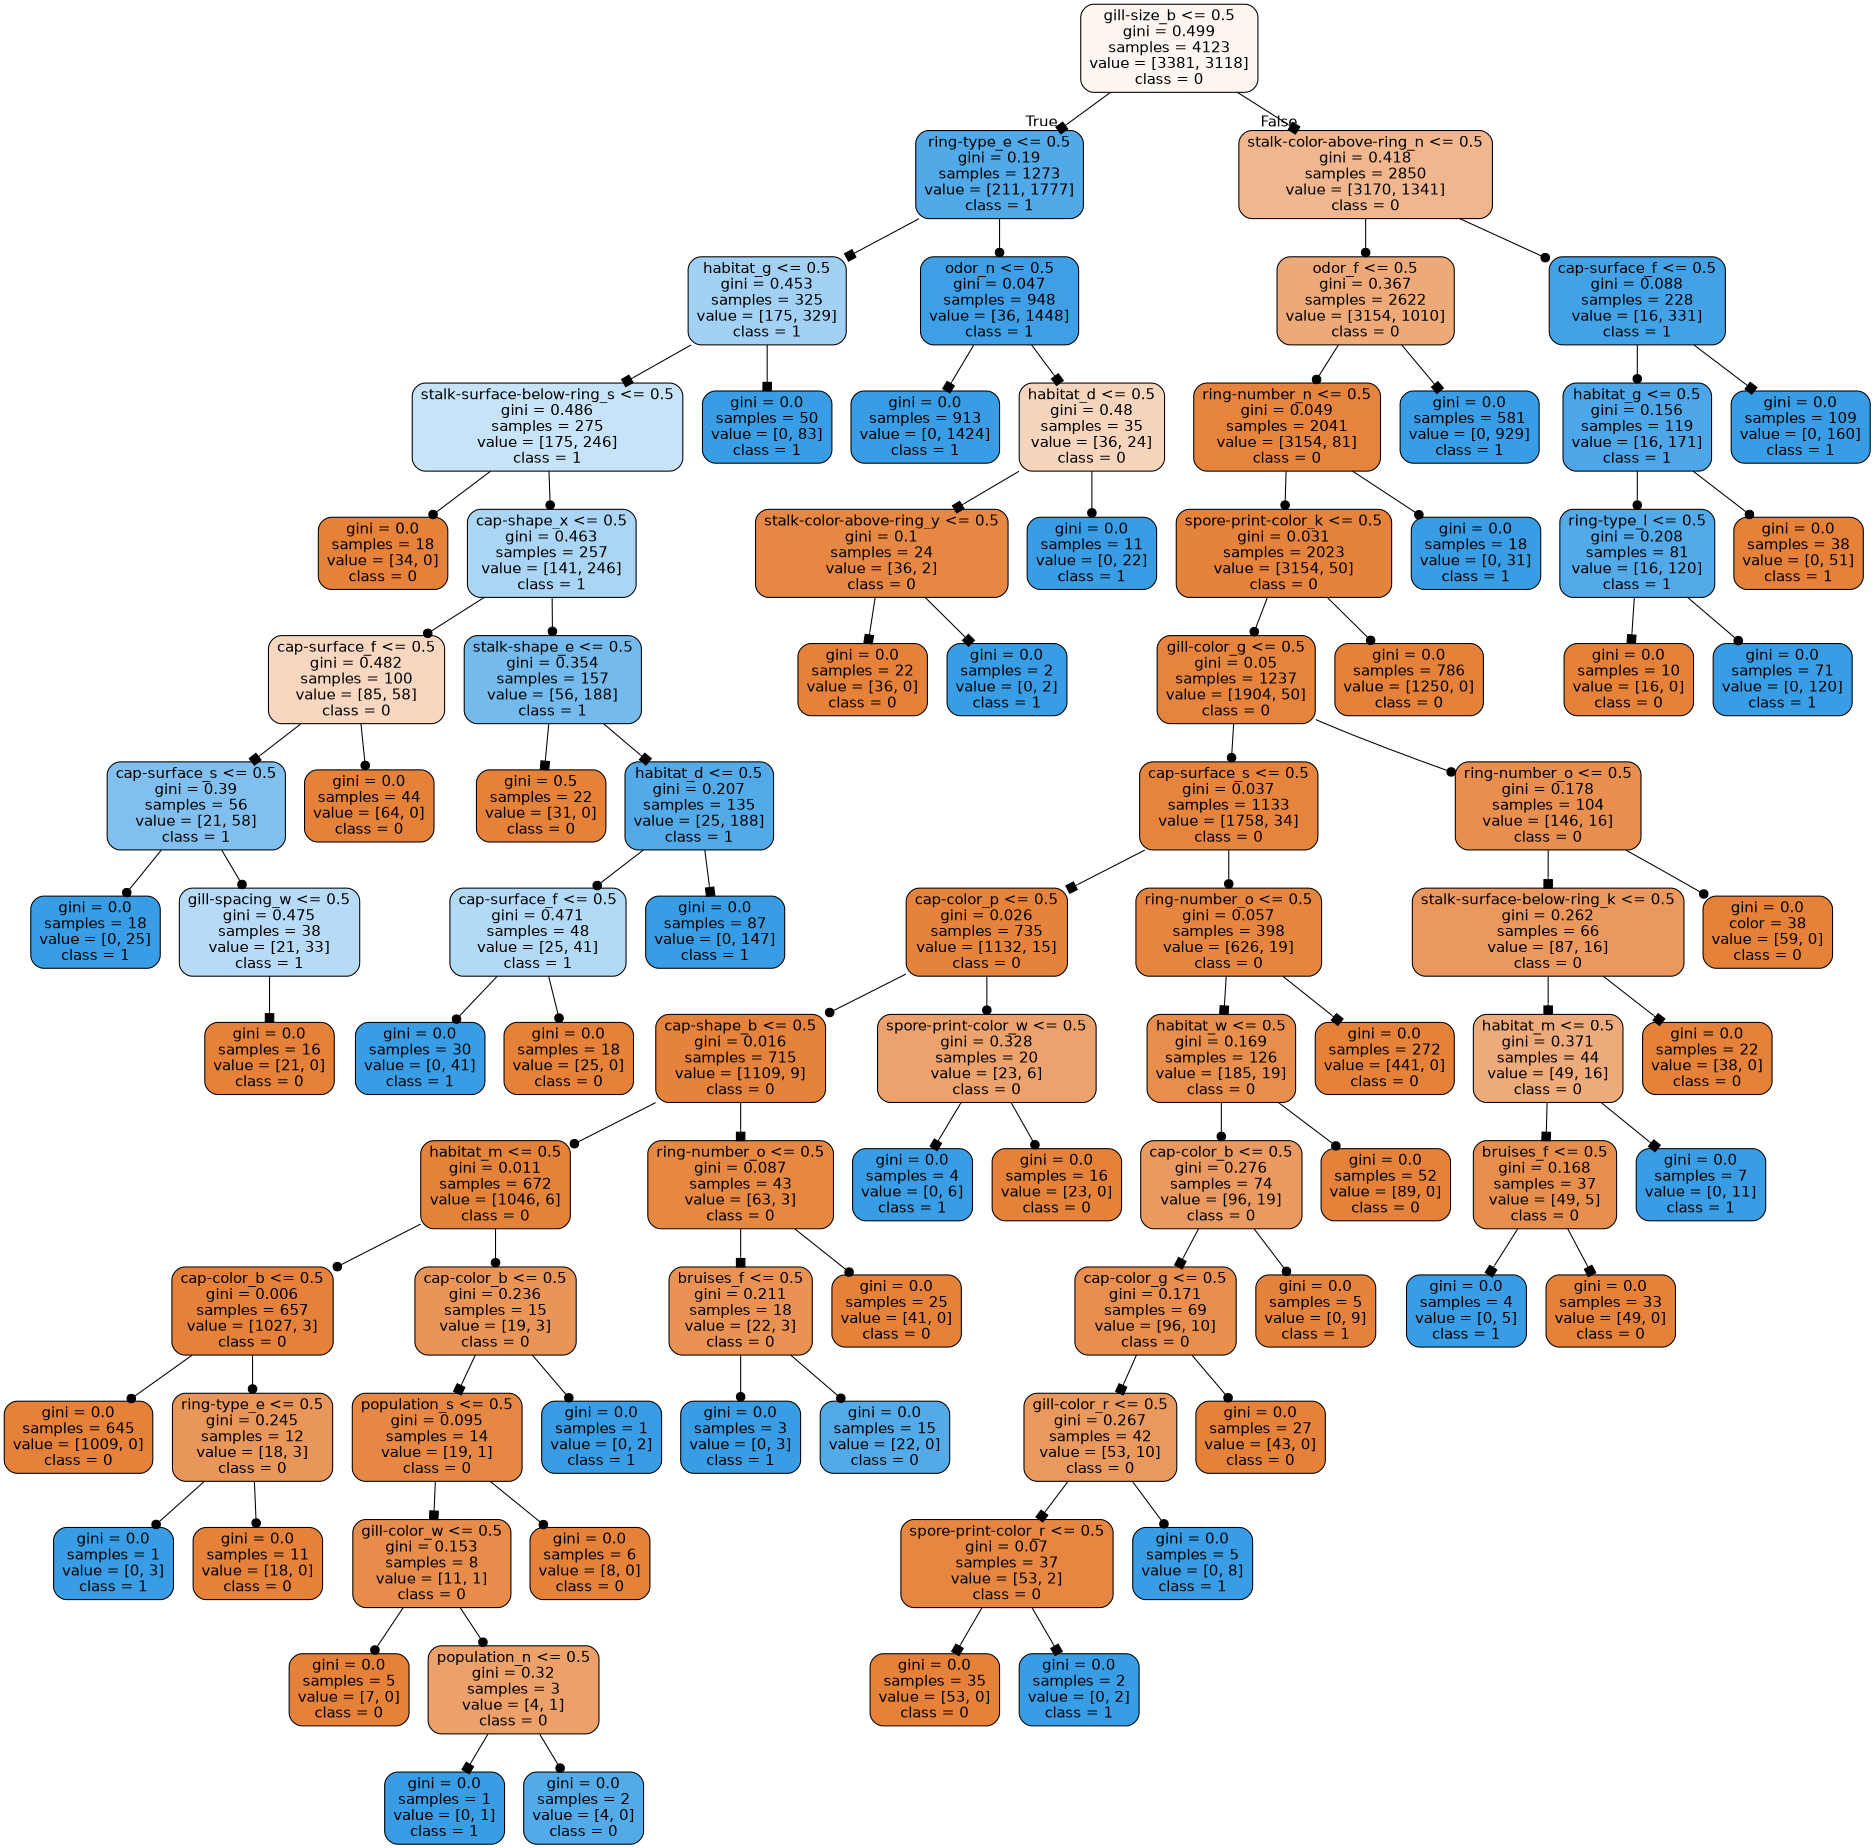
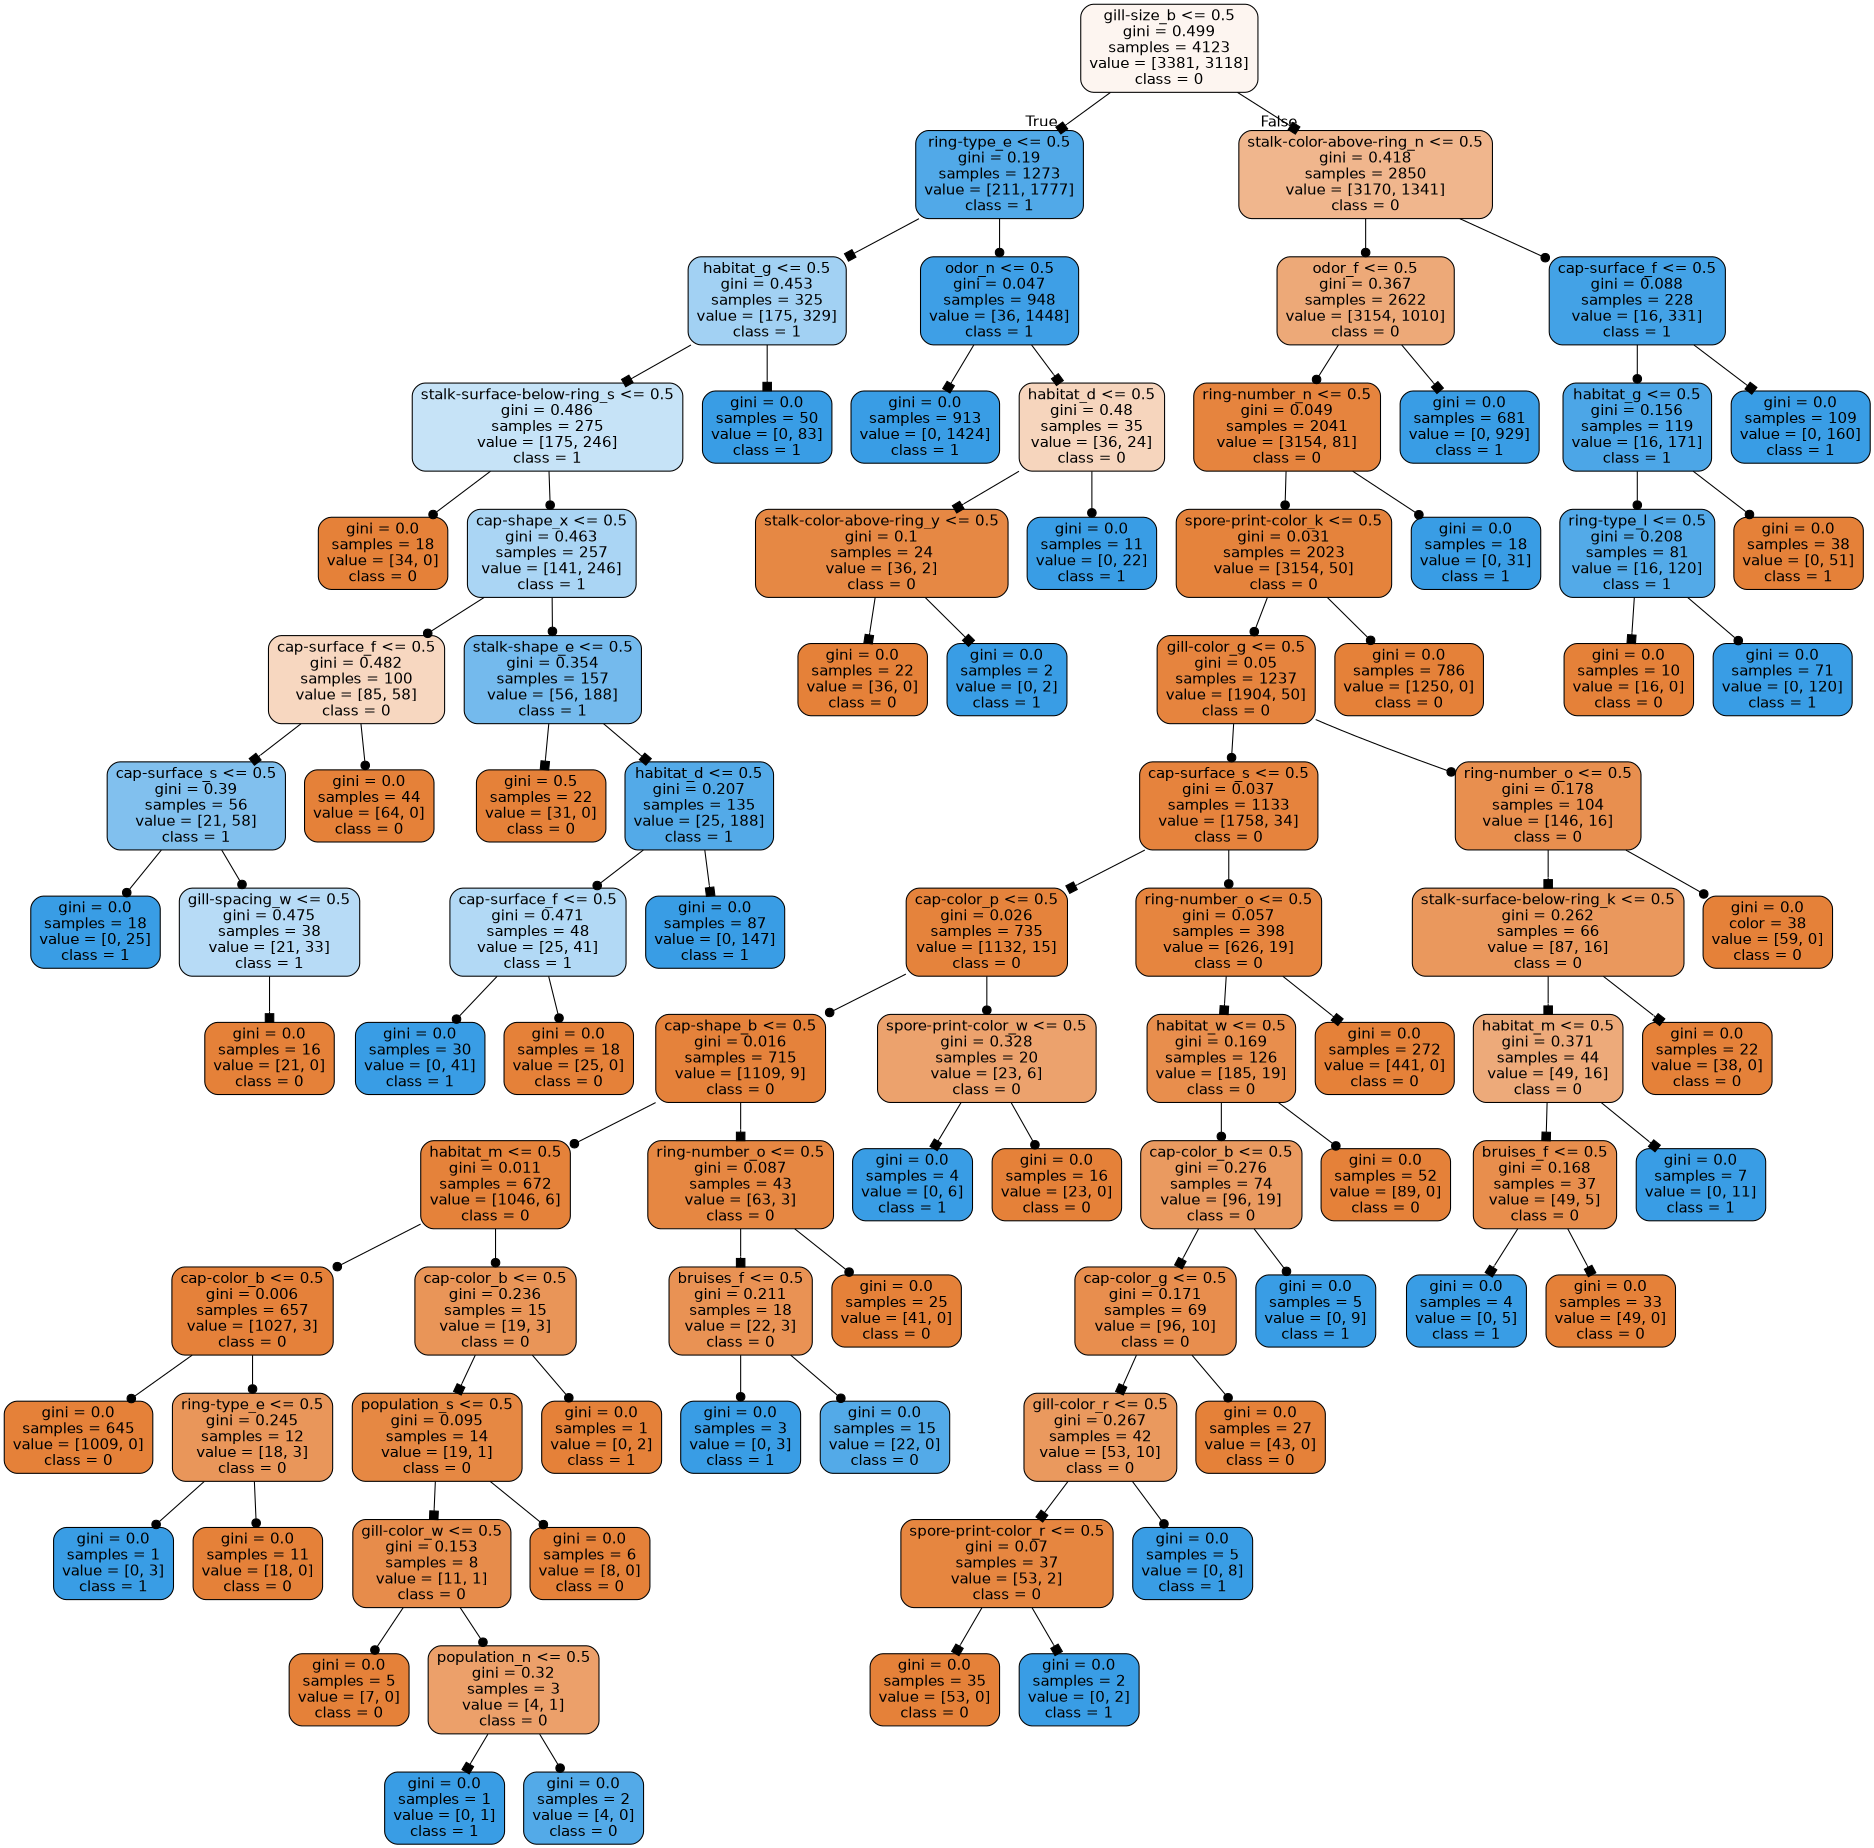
(1470, 427) -> (1470, 427)
(1316, 1311) -> (1316, 1311)
(602, 1437) -> (602, 1437)
